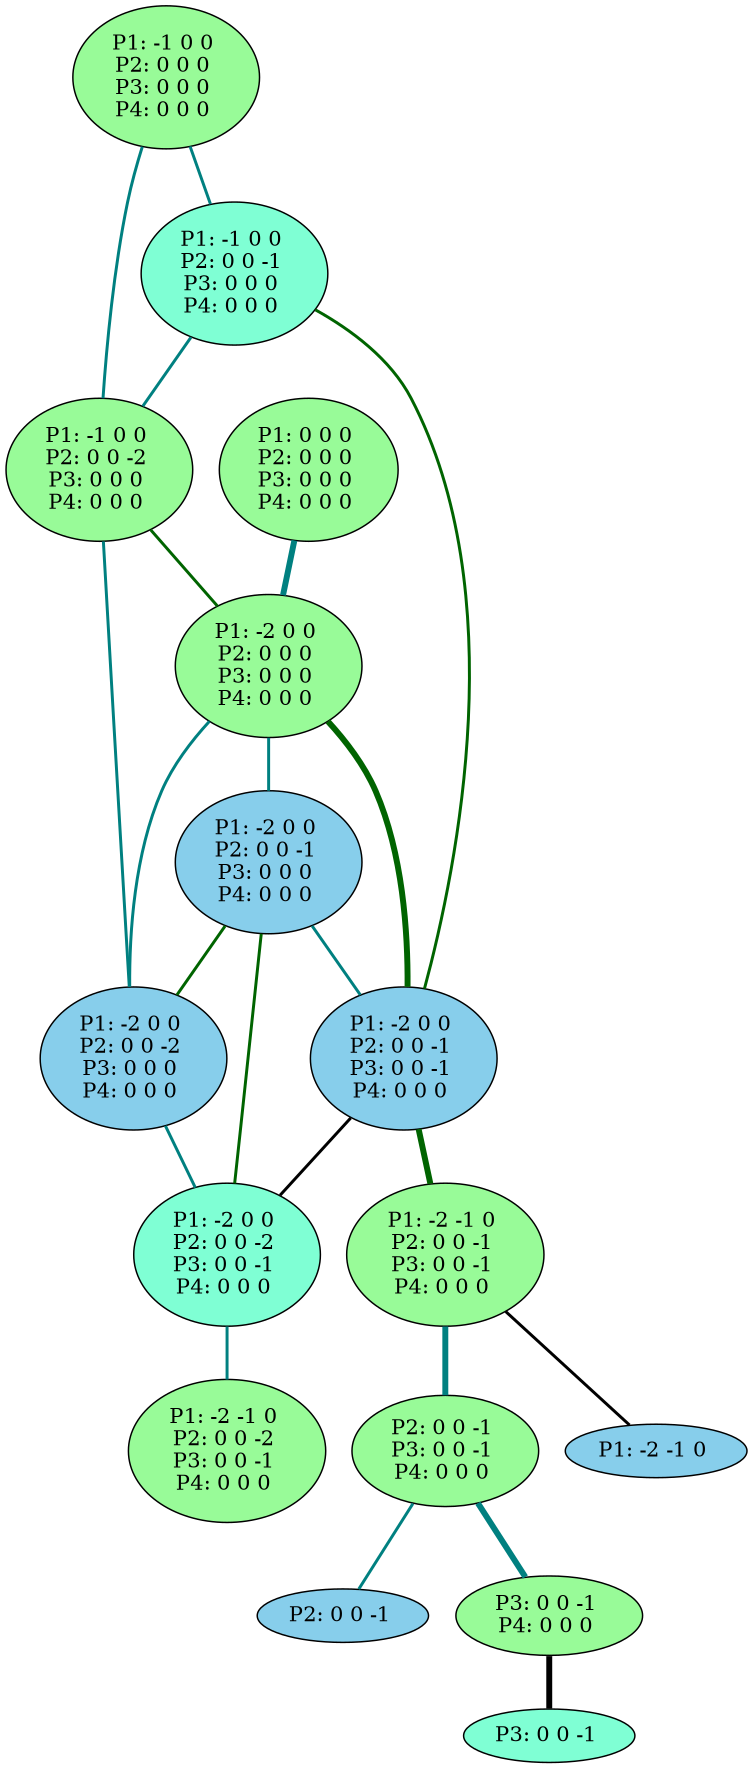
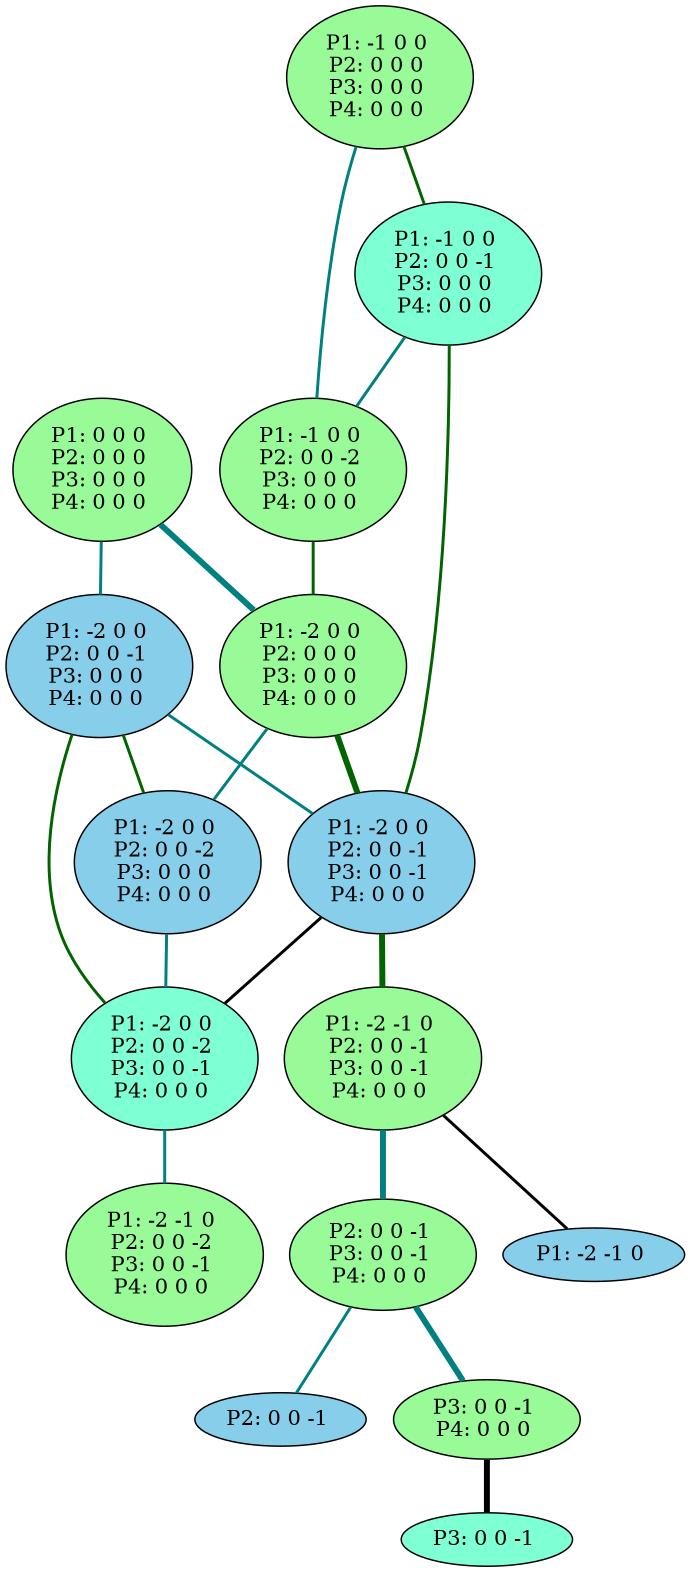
(200, 175) -> (414, 175)
(116, 764) -> none
(269, 764) -> (101, 568)
